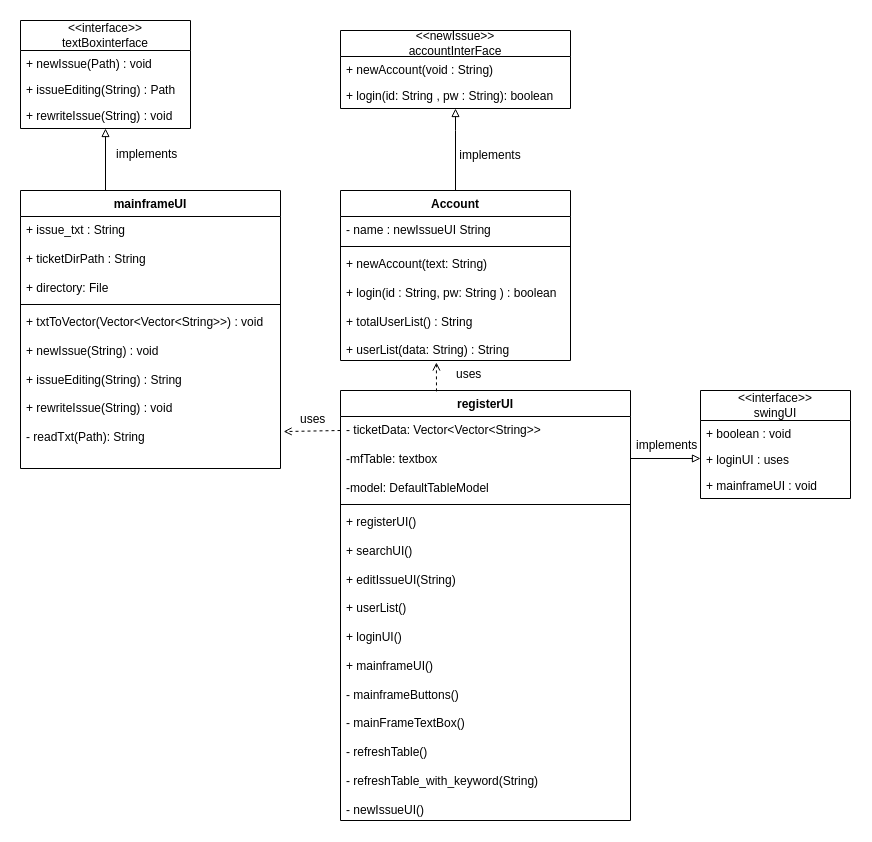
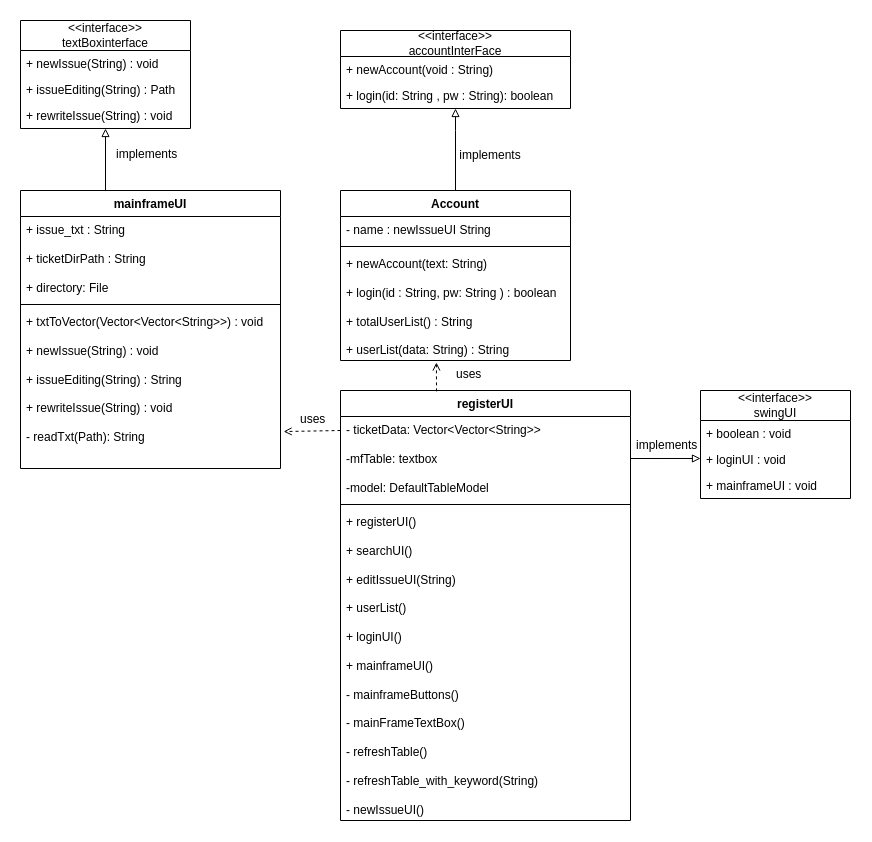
(456, 44) -> (456, 44)
(96, 65) -> (101, 65)
(751, 461) -> (749, 461)
